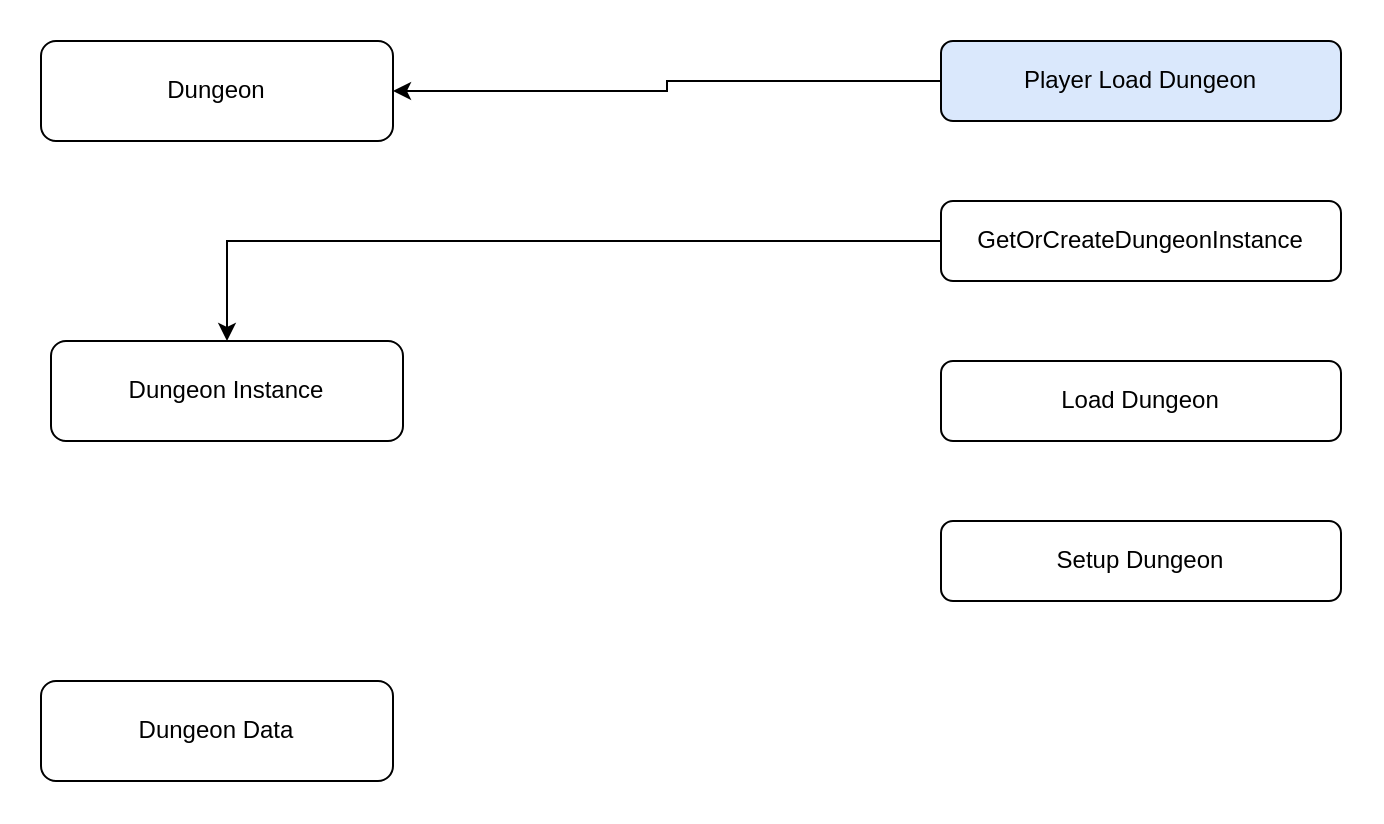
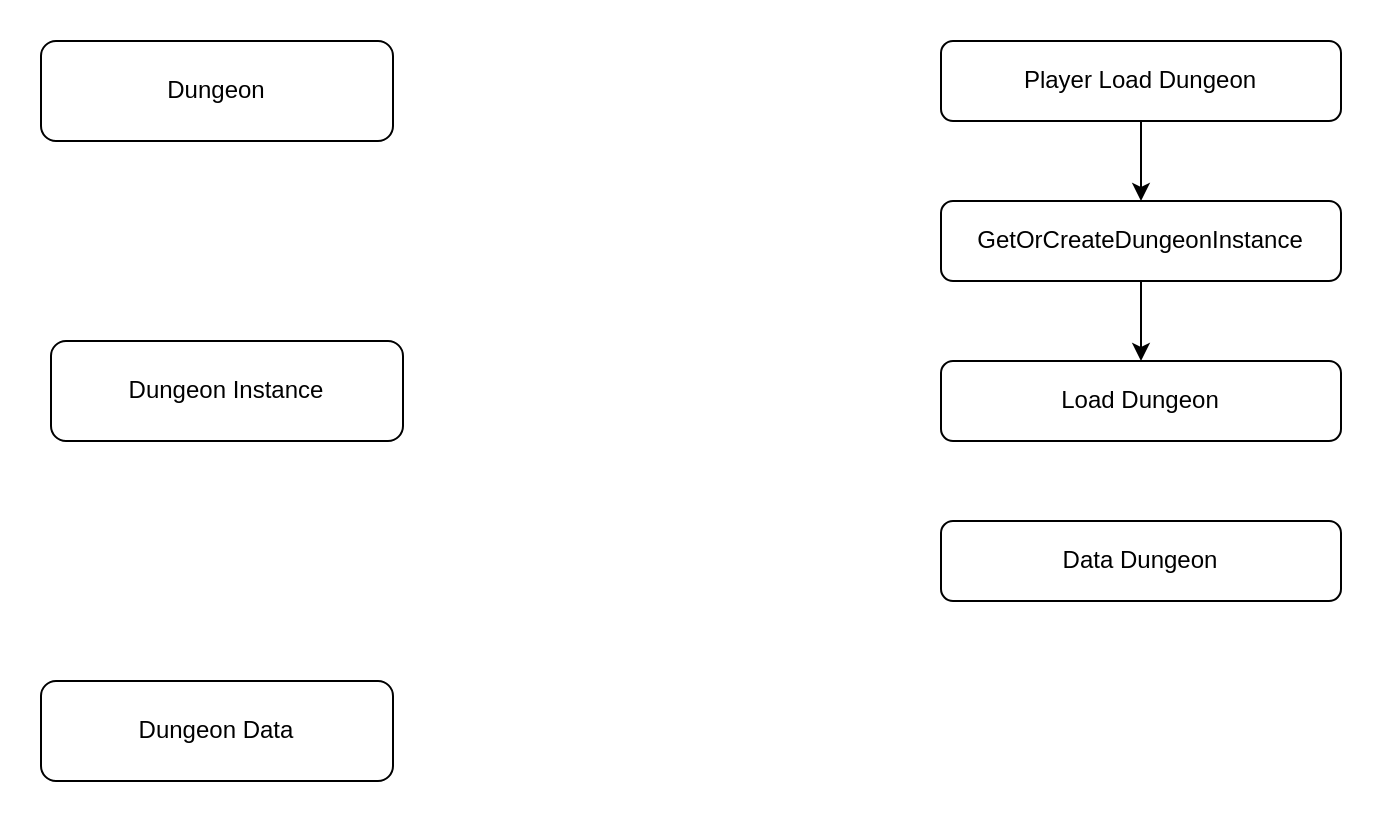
(669, 81) -> (1141, 154)
(1141, 81) -> (1141, 81)
(541, 241) -> (1141, 314)
(1141, 561) -> (1141, 561)
